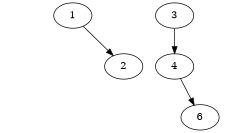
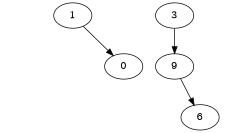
(124, 66) -> (124, 66)
(175, 66) -> (175, 66)
